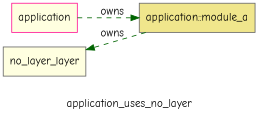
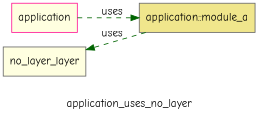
(113, 12) -> (113, 12)
(113, 34) -> (113, 34)
